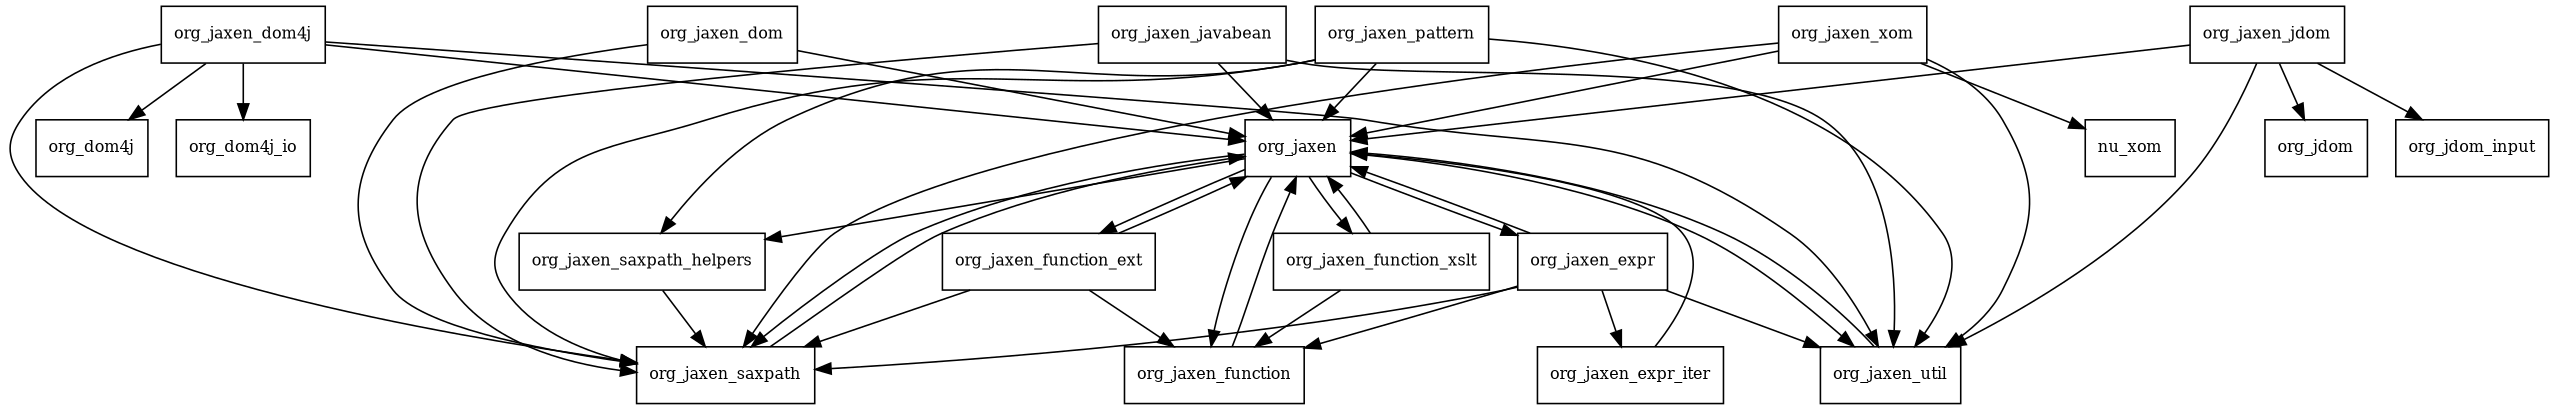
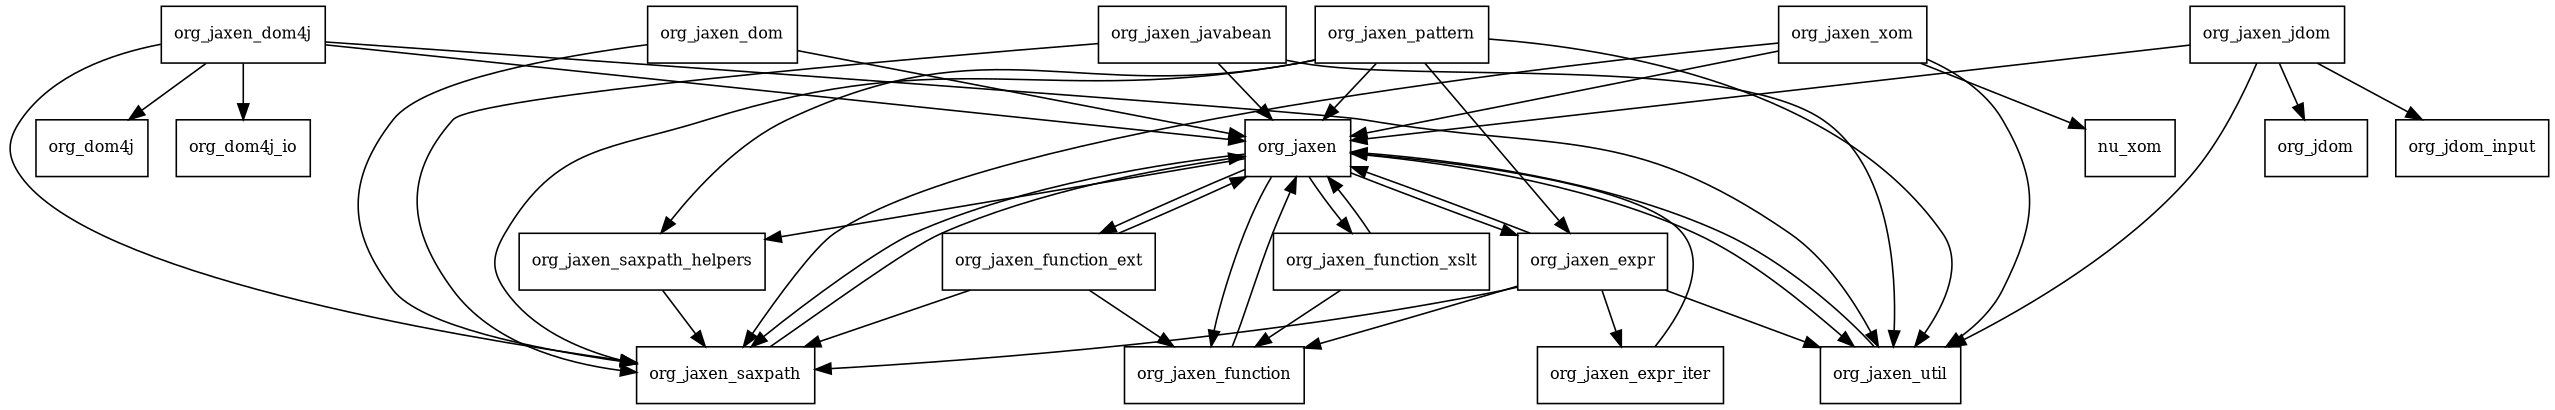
none -> (1495, 146)
